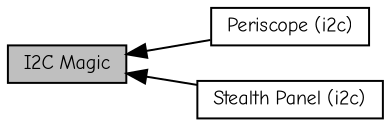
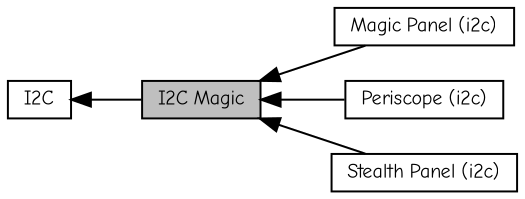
none -> (424, 27)
none -> (39, 100)
